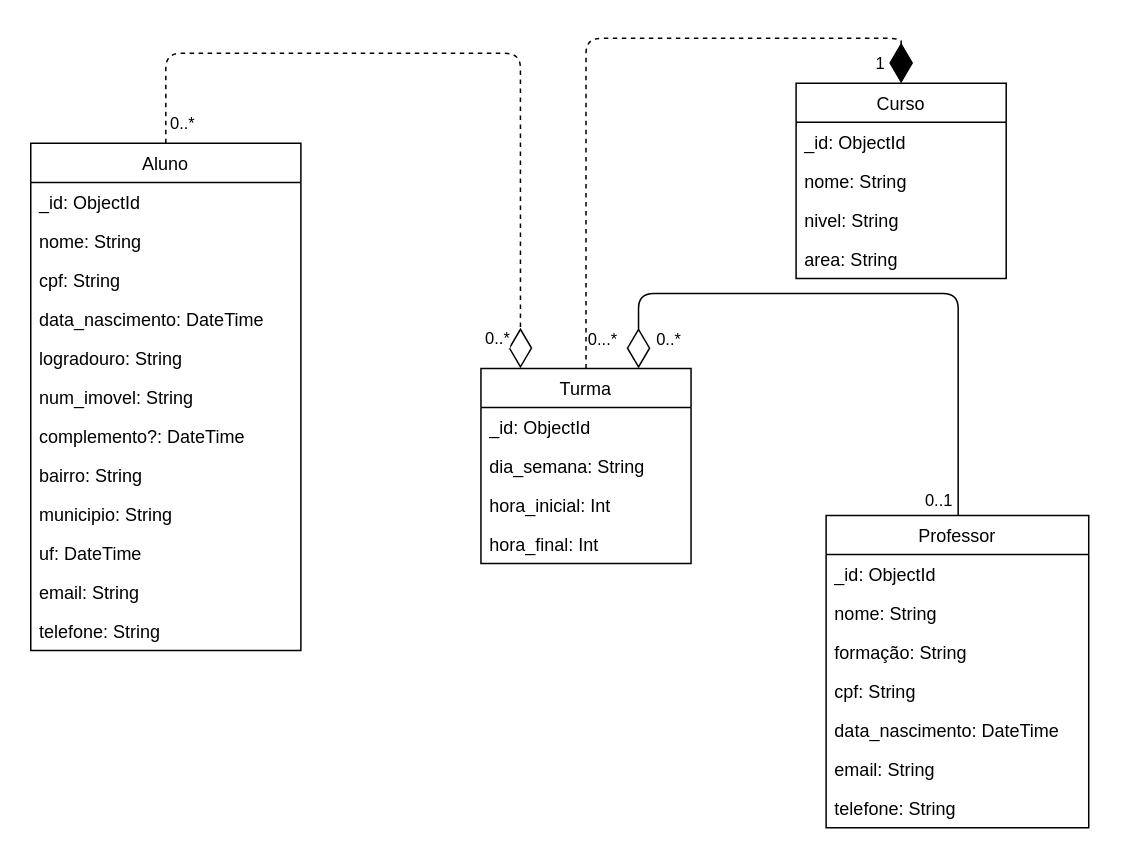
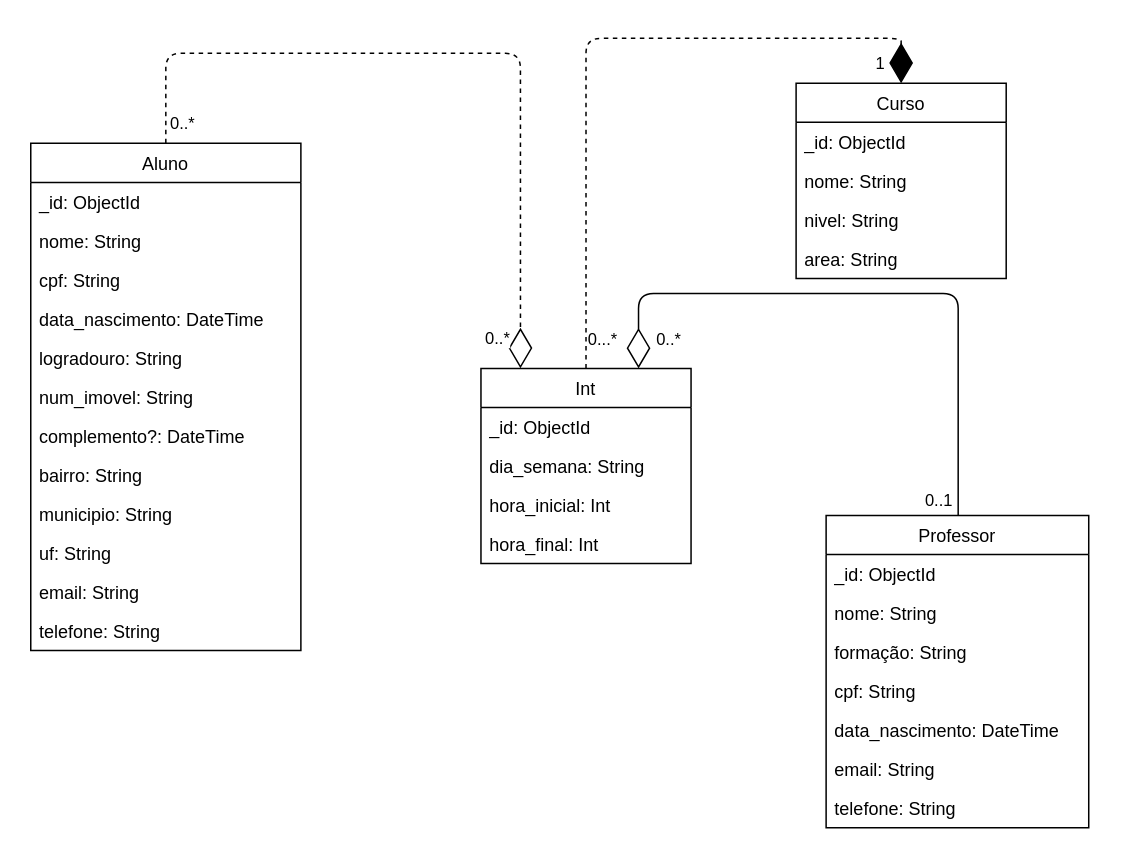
(585, 389) -> (585, 389)
(92, 554) -> (82, 554)
